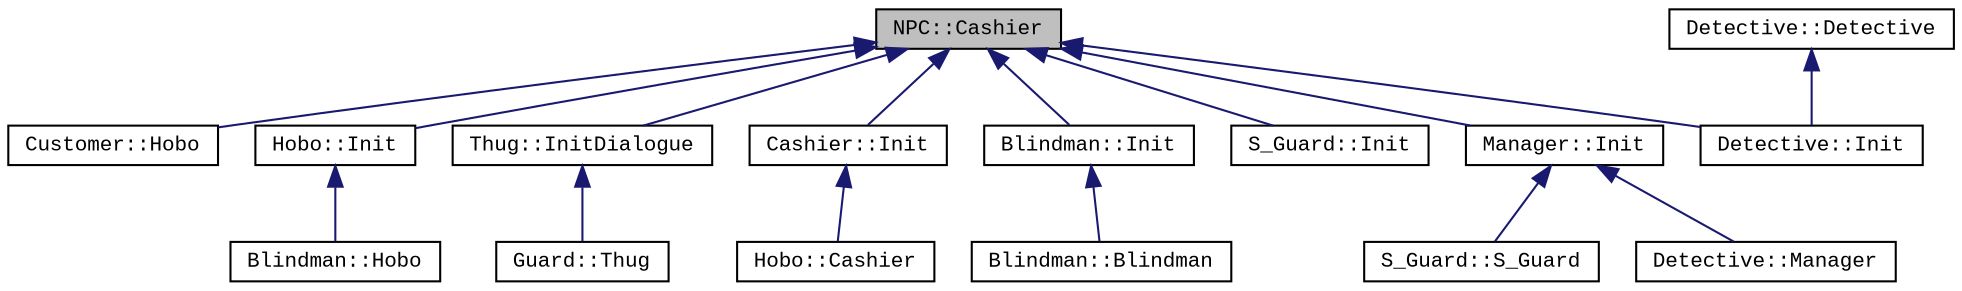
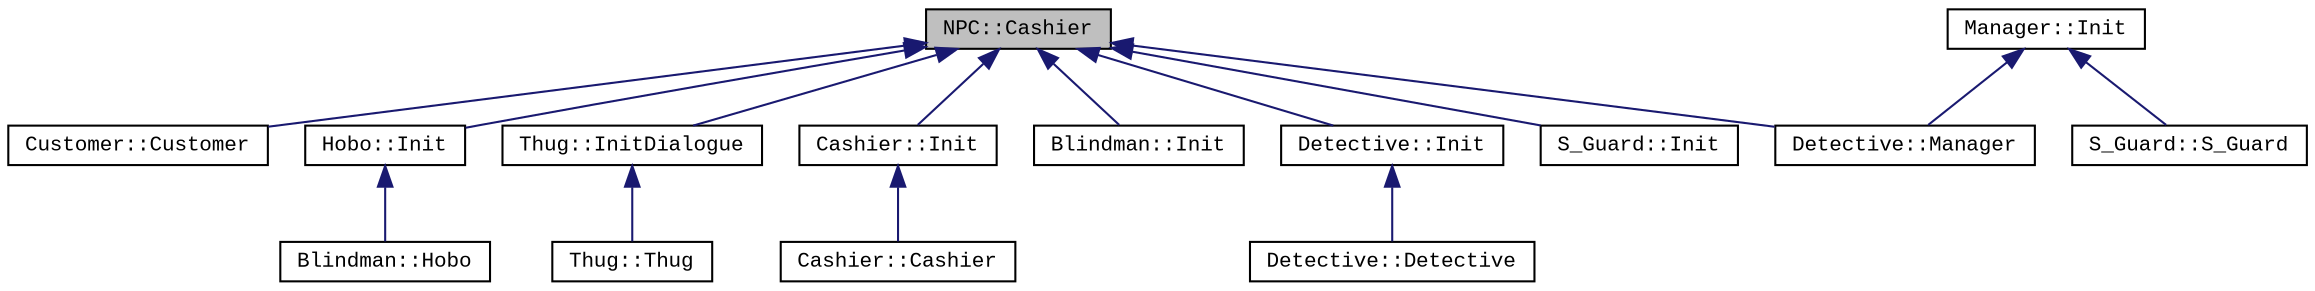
(1276, 89) -> (1454, 86)
(1812, 98) -> (1392, 214)
(113, 145) -> (138, 145)
(582, 262) -> (632, 262)
(836, 262) -> (898, 262)
(1102, 262) -> none
